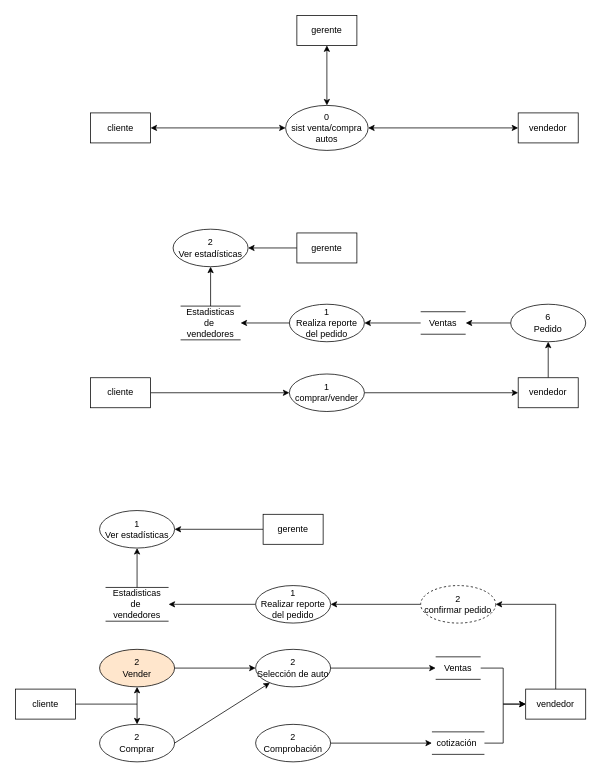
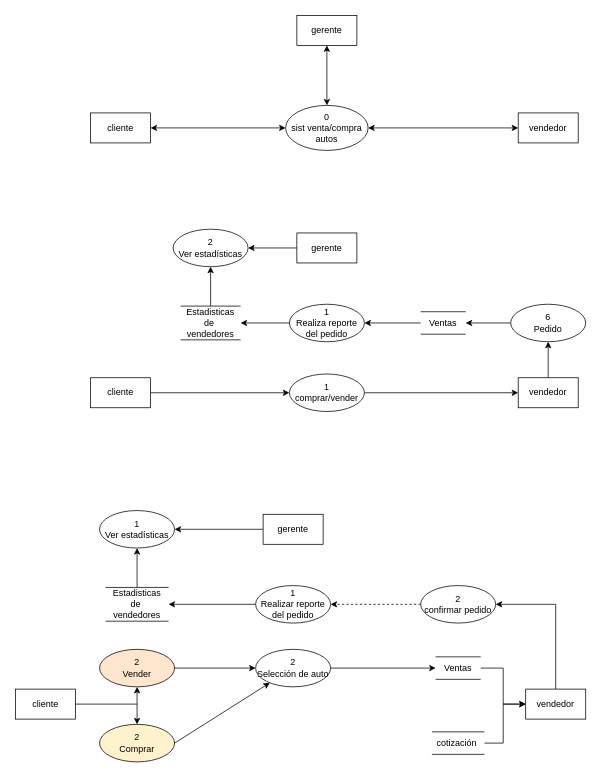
(378, 604) -> (378, 604)
(458, 604) -> (458, 604)
(137, 743) -> (137, 743)
(293, 743) -> none
(425, 743) -> none
